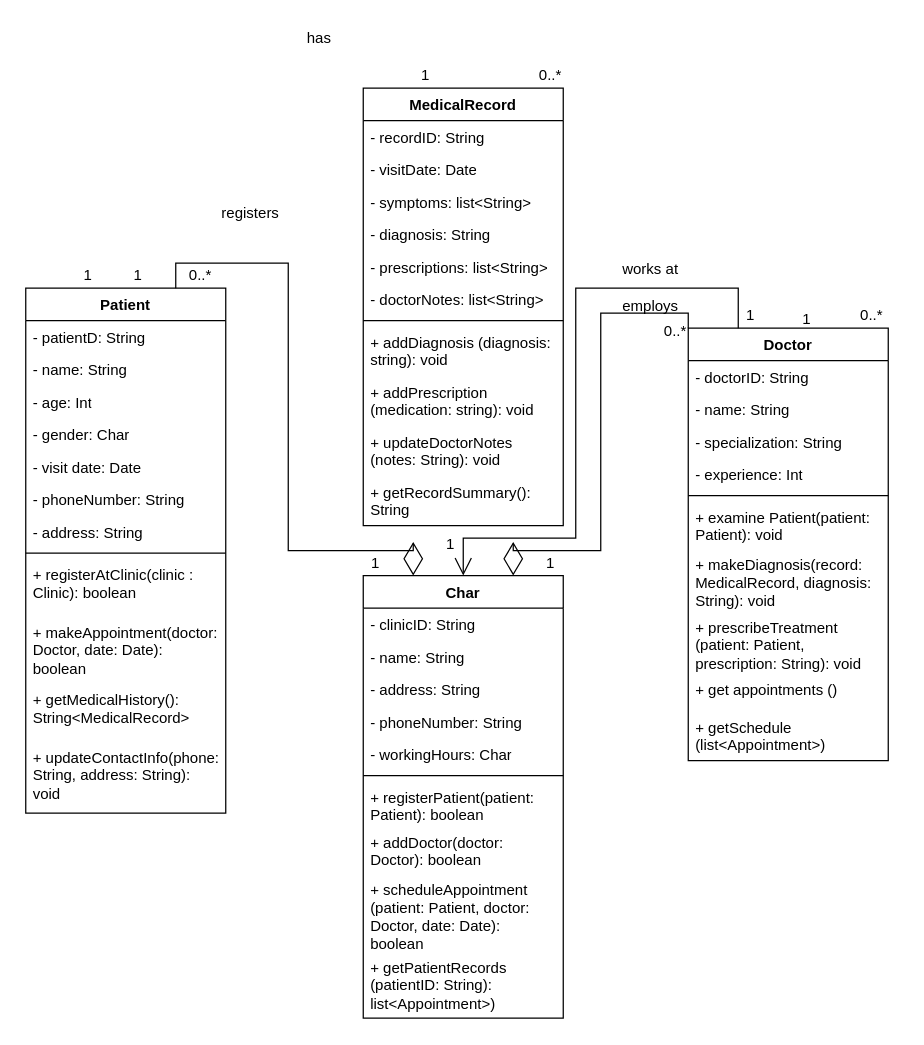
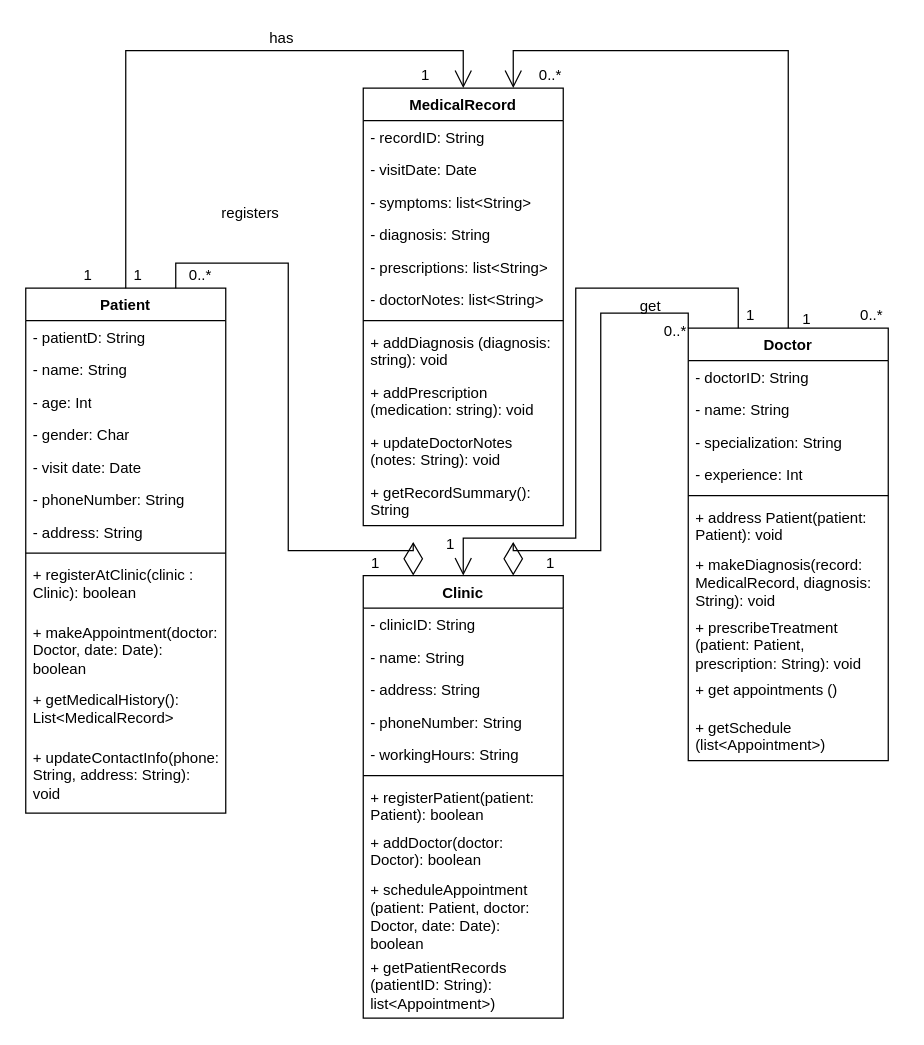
(319, 38) -> (282, 38)
none -> (193, 51)
none -> (772, 51)
(651, 269) -> none
(651, 307) -> (651, 307)
(789, 527) -> (789, 527)
(463, 593) -> (463, 593)
(127, 710) -> (127, 710)
(447, 756) -> (453, 756)
